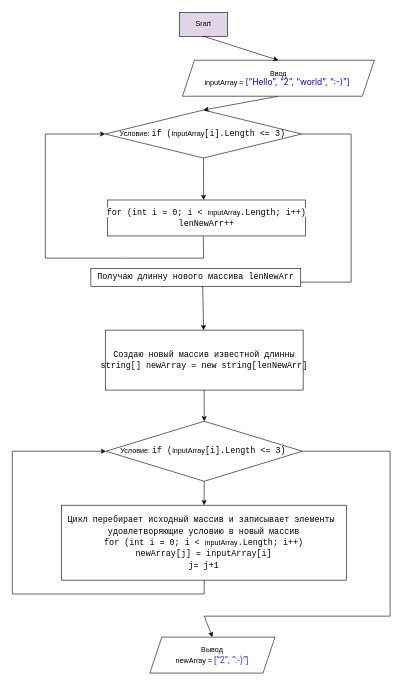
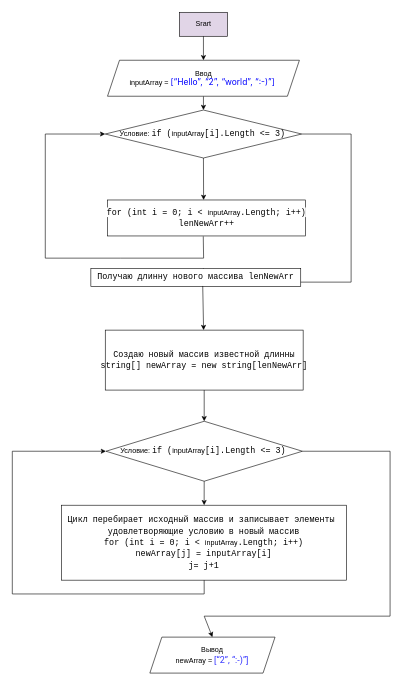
(279, 78) -> (204, 78)
